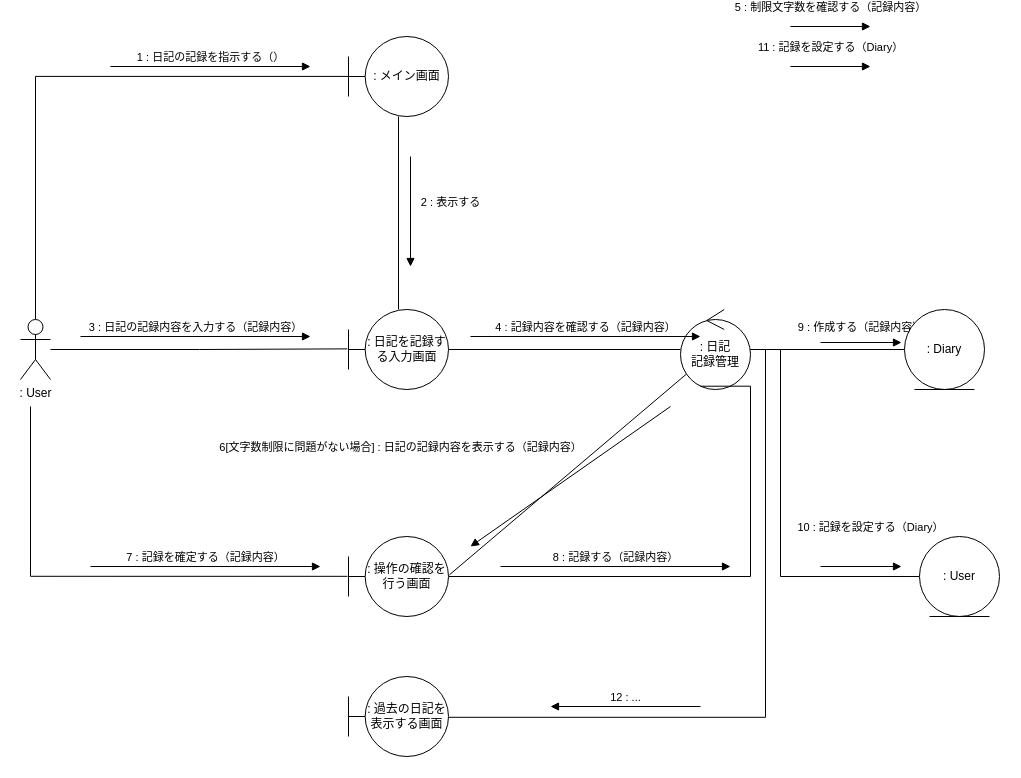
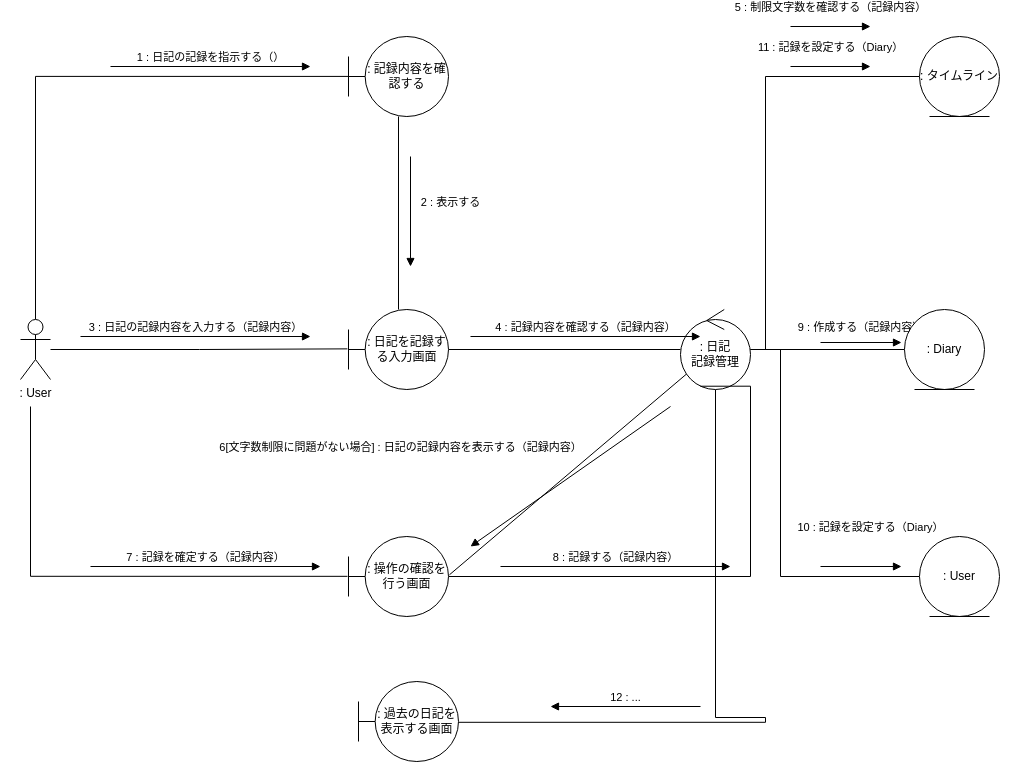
(407, 77) -> (407, 77)
none -> (960, 77)
none -> (766, 135)
(399, 717) -> (409, 722)
